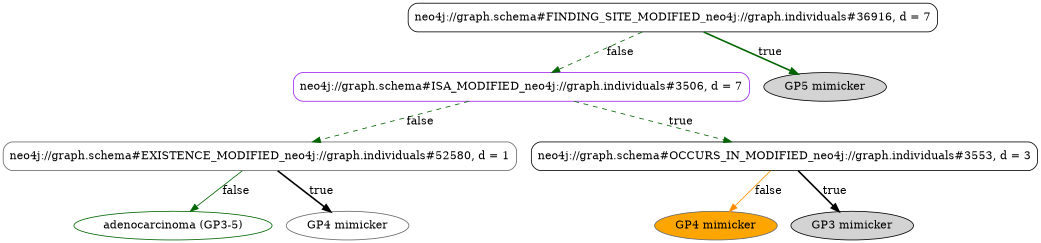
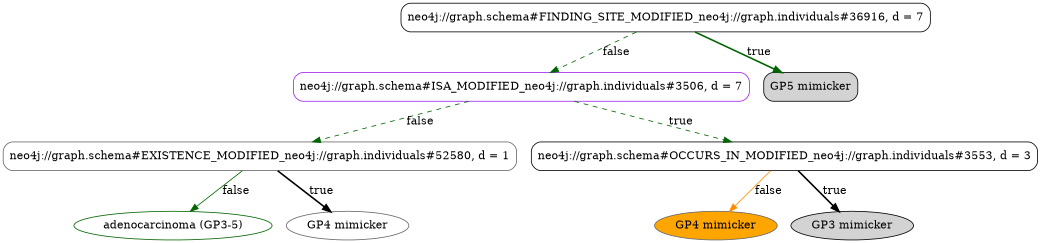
(825, 87) -> (811, 87)
